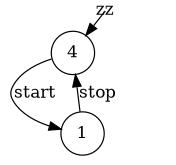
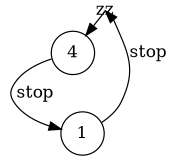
(35, 93) -> (35, 93)
(79, 99) -> (129, 75)
